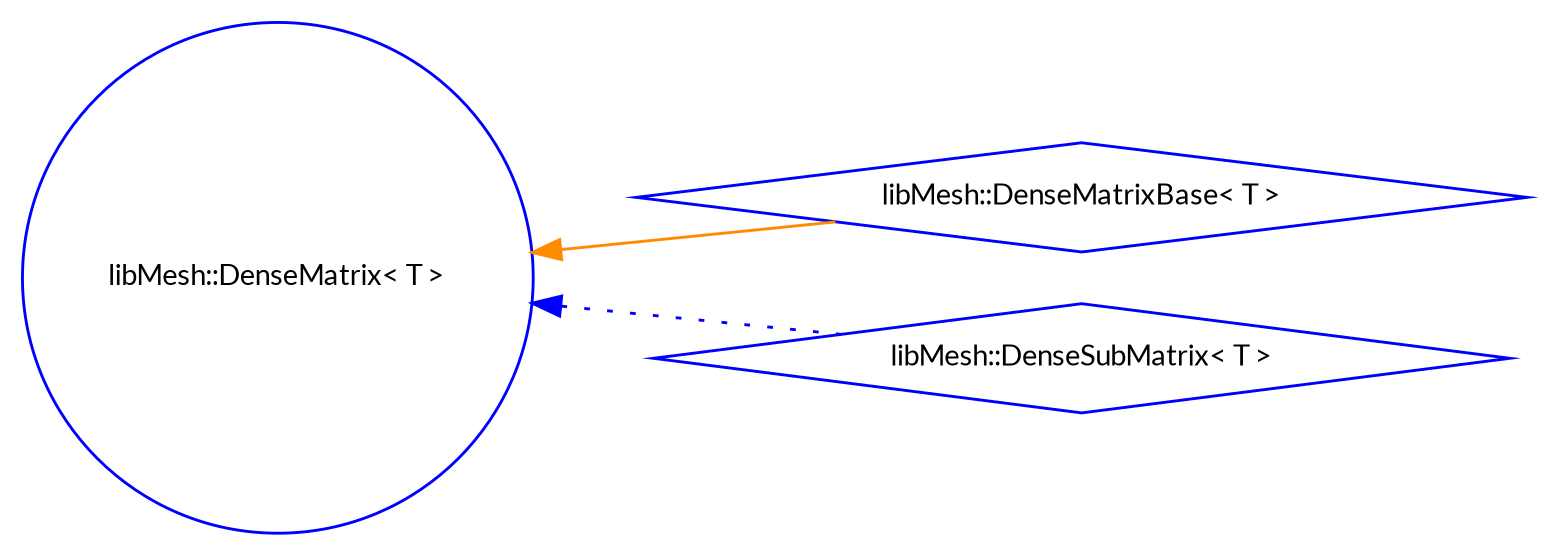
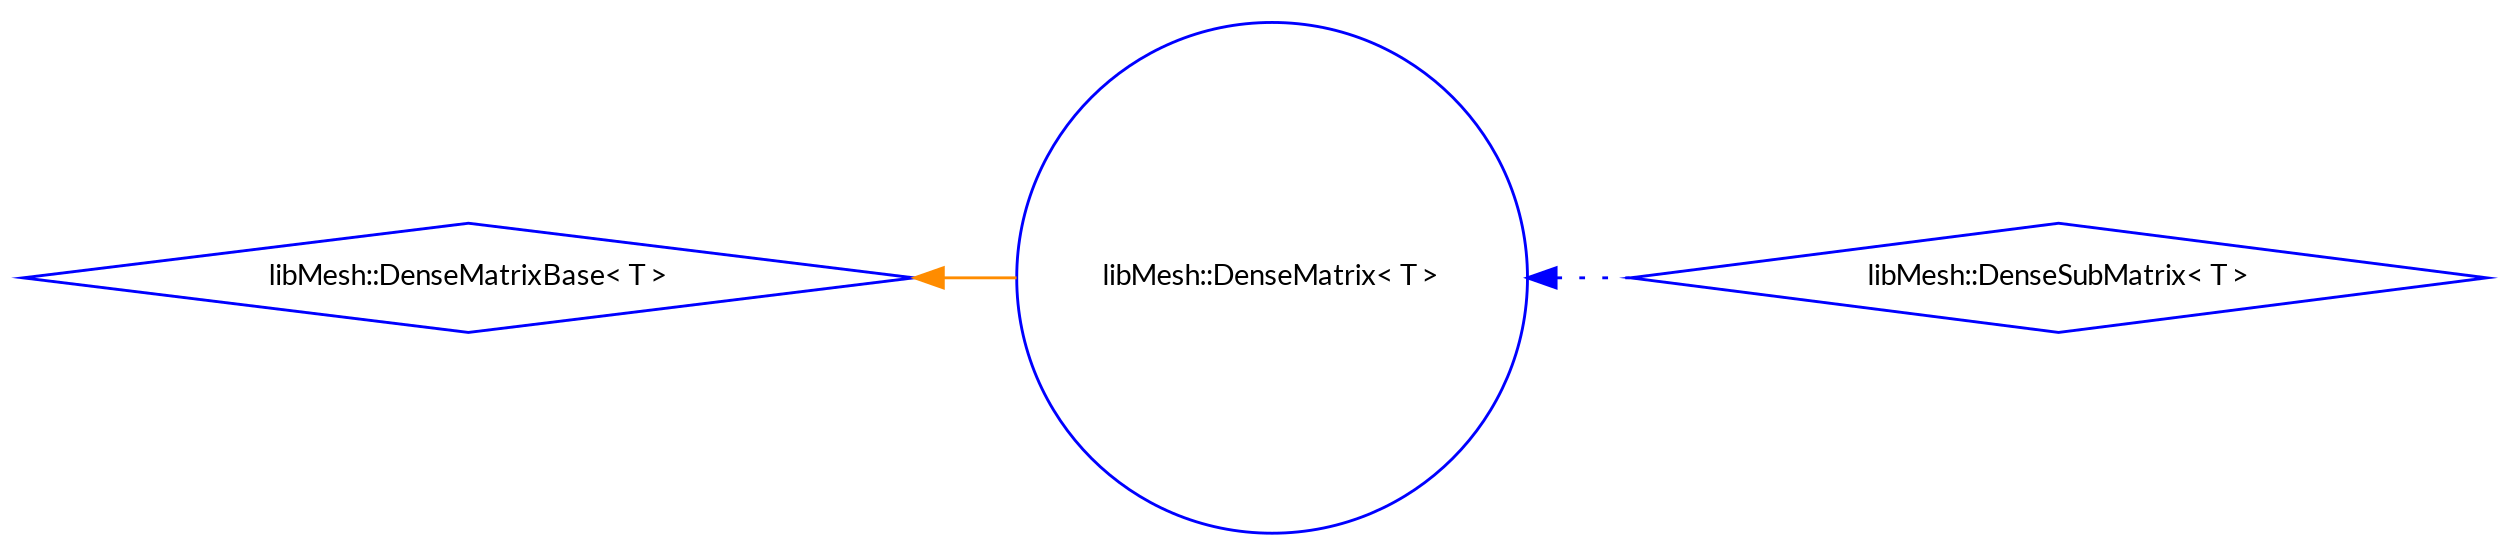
(698, 236) -> (980, 278)
